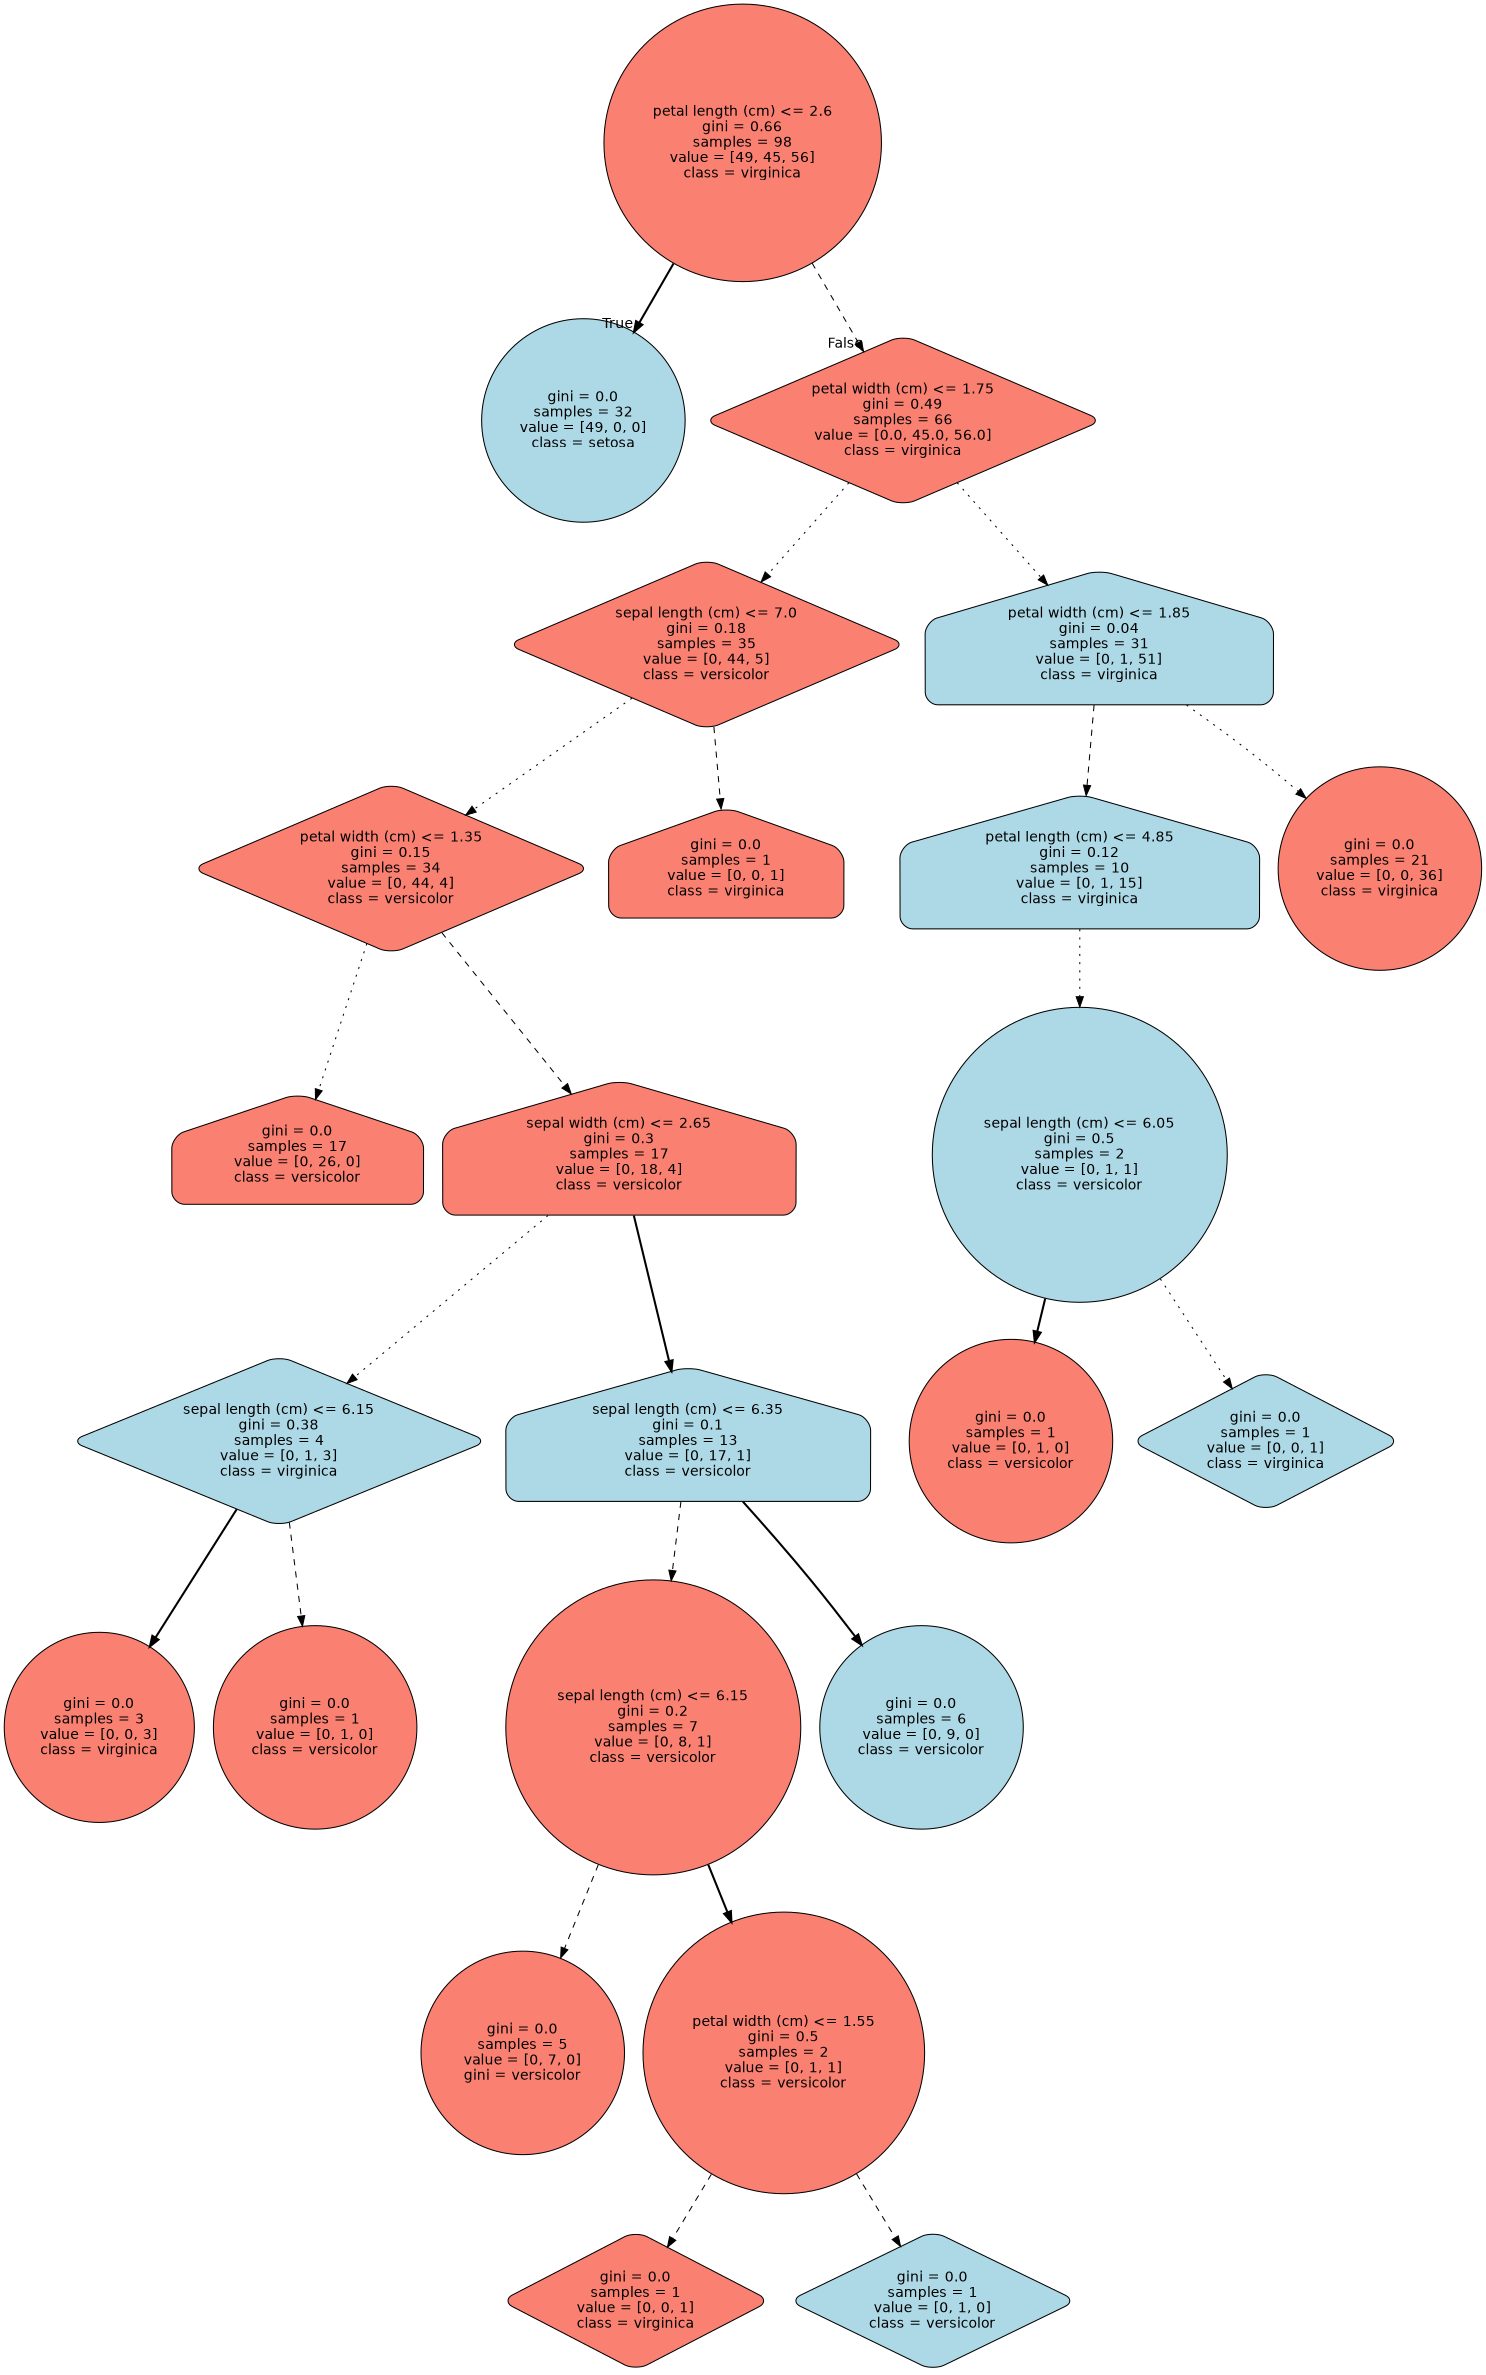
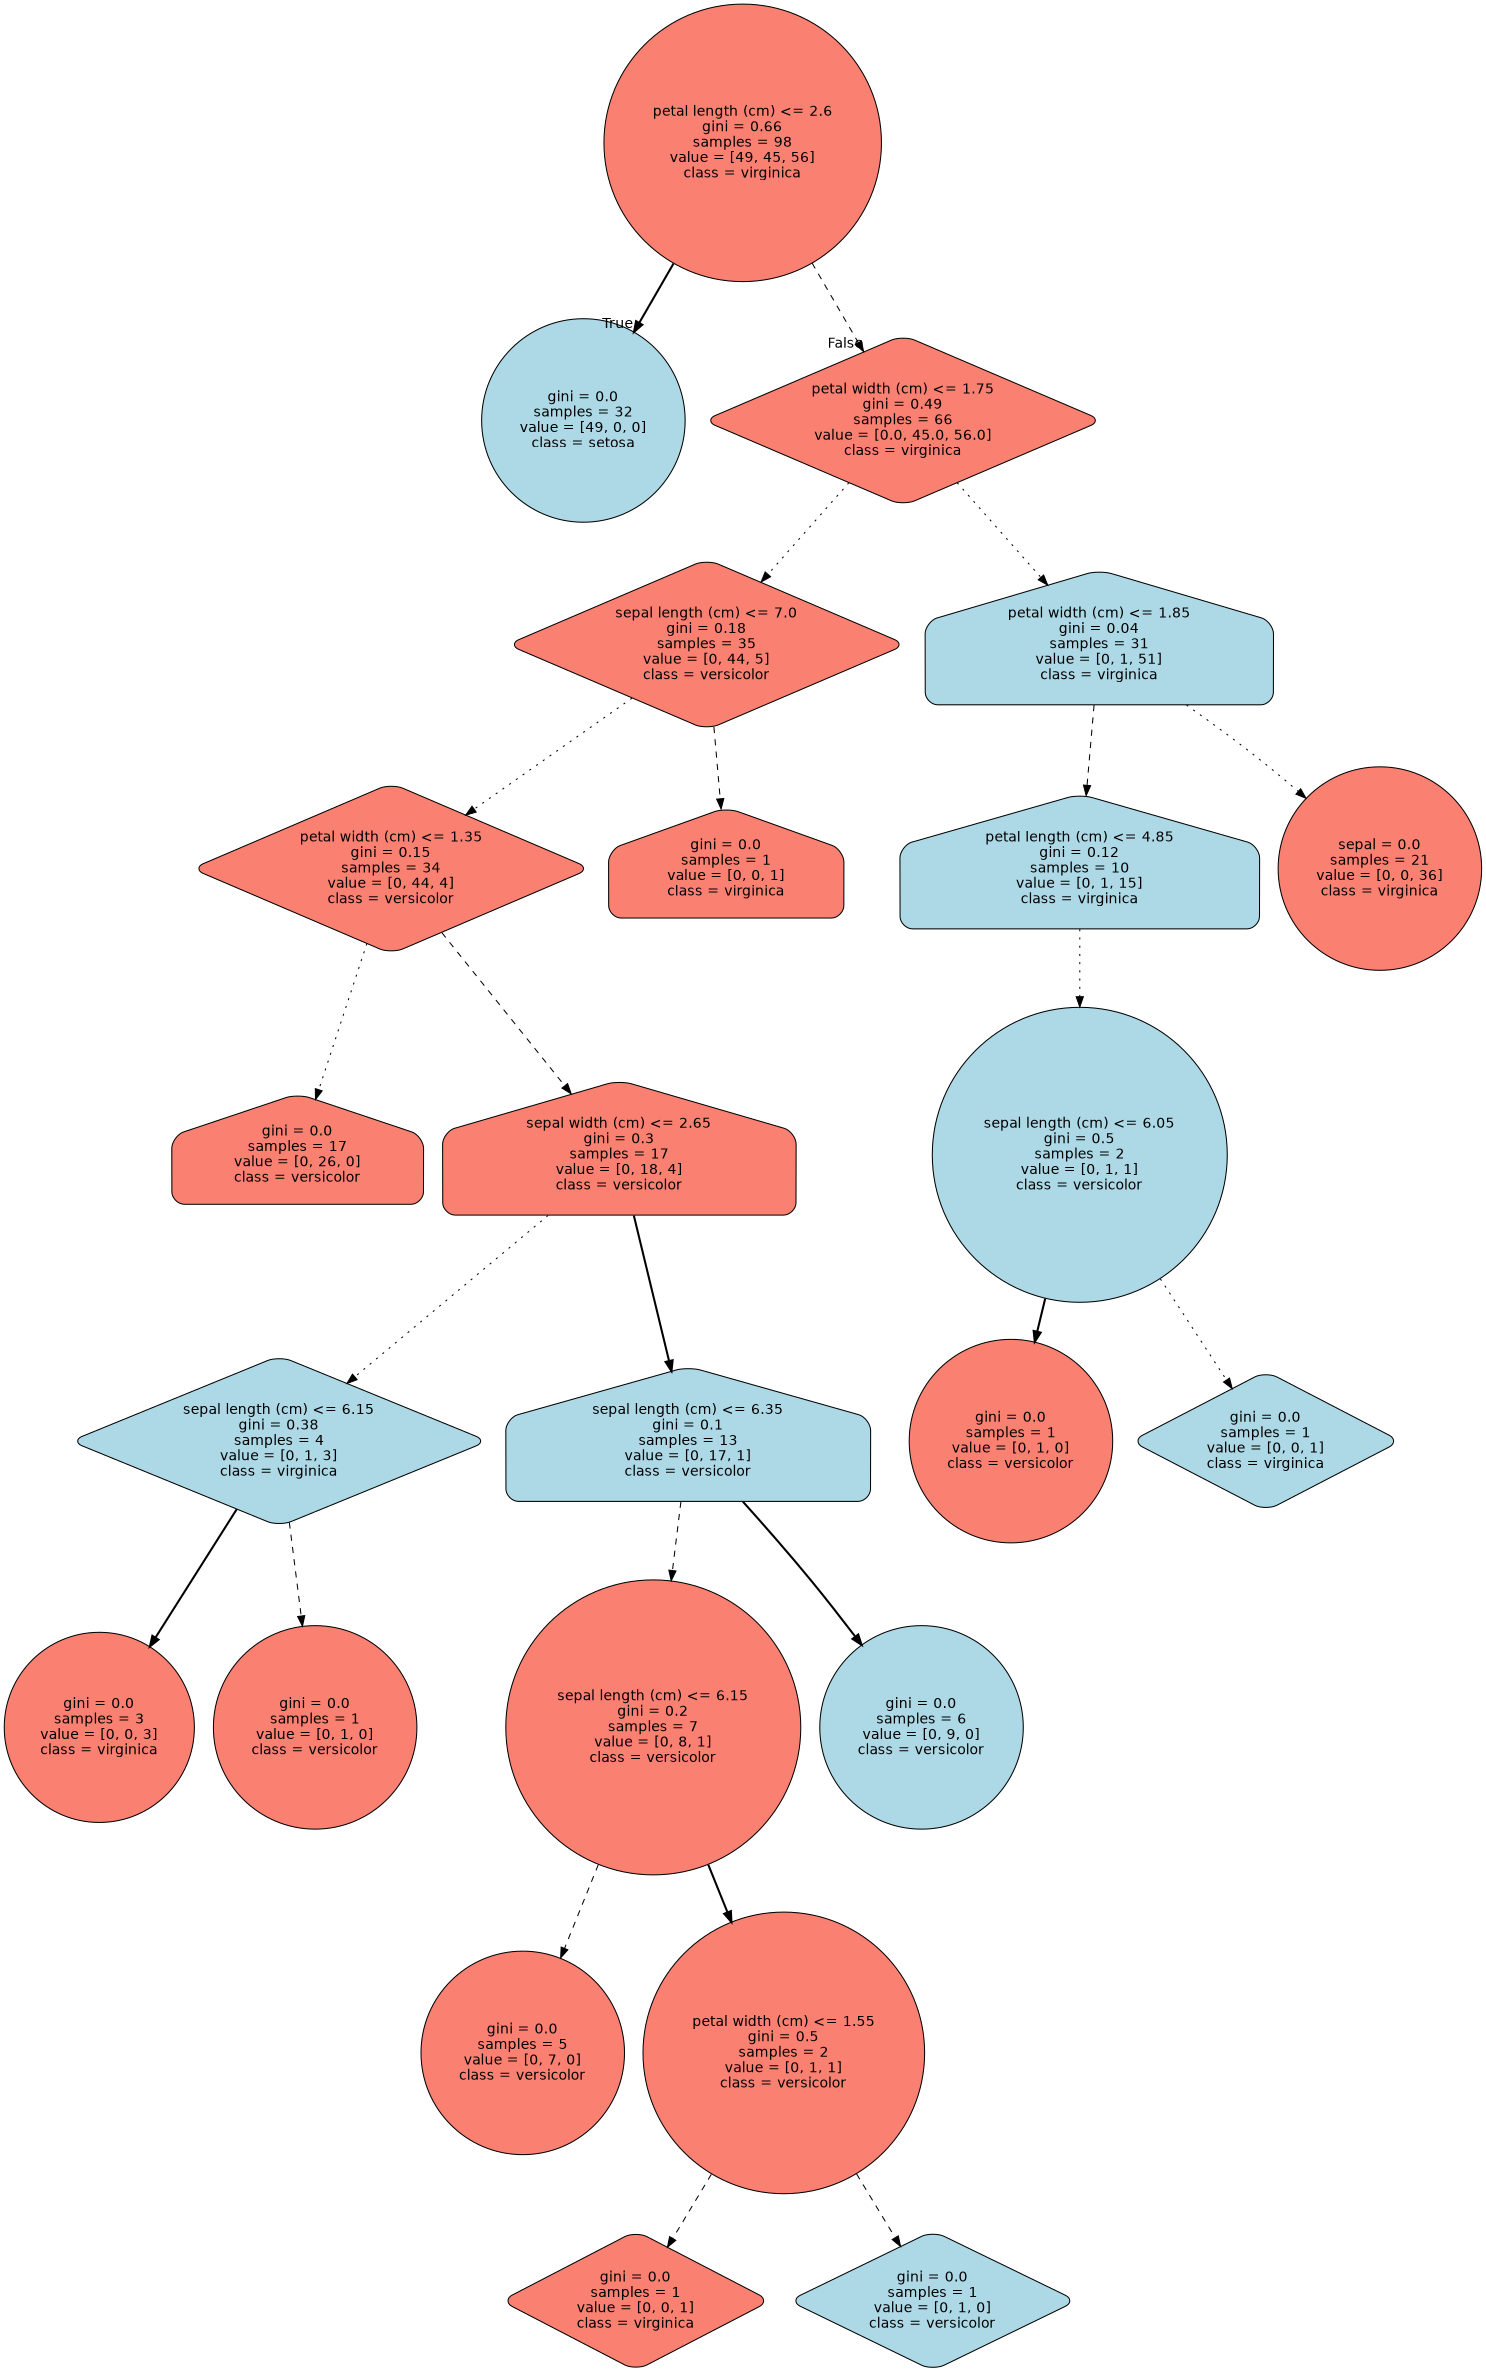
(1380, 869) -> (1380, 869)
(523, 2053) -> (523, 2053)
